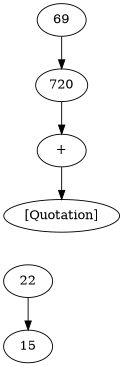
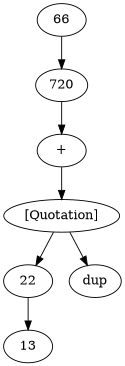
(62, 20) -> (62, 20)
none -> (47, 245)
none -> (95, 281)
(28, 346) -> (28, 346)
